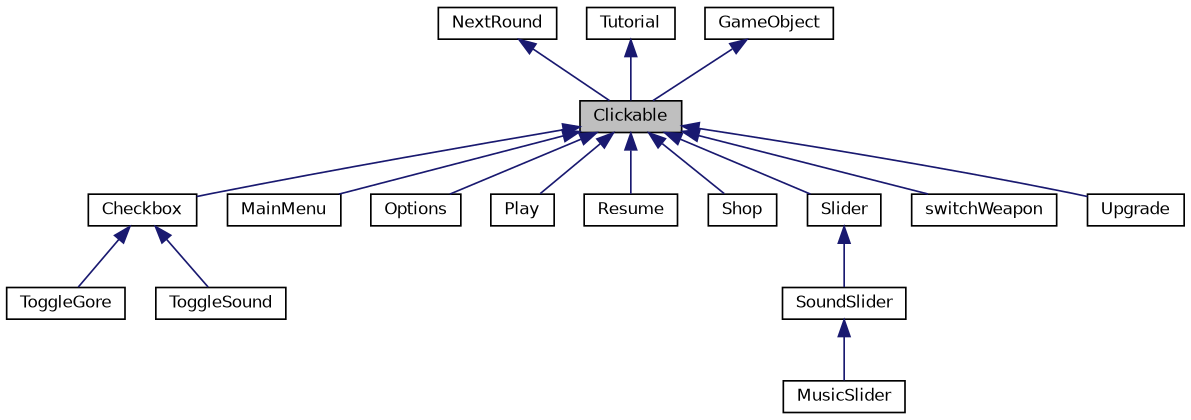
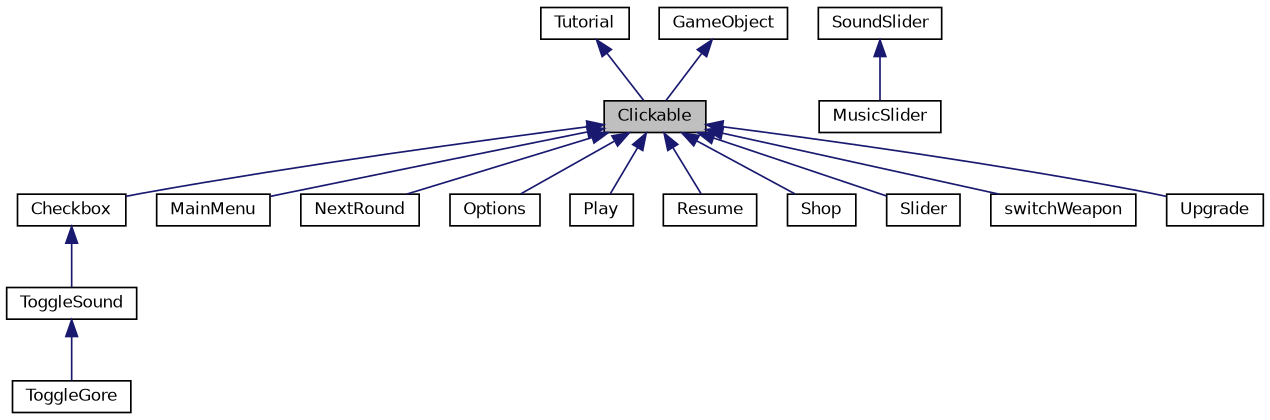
(571, 75) -> (499, 166)
(99, 263) -> (72, 359)
(844, 265) -> none
